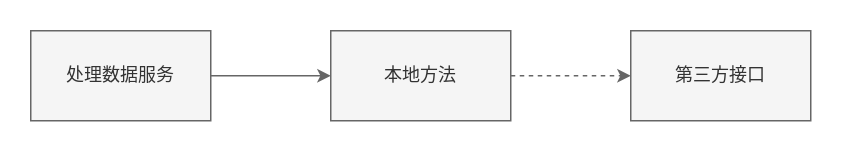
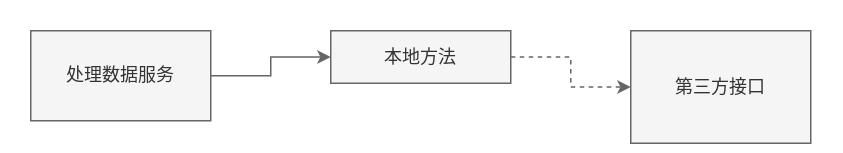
(421, 76) -> (421, 57)
(721, 76) -> (721, 87)
